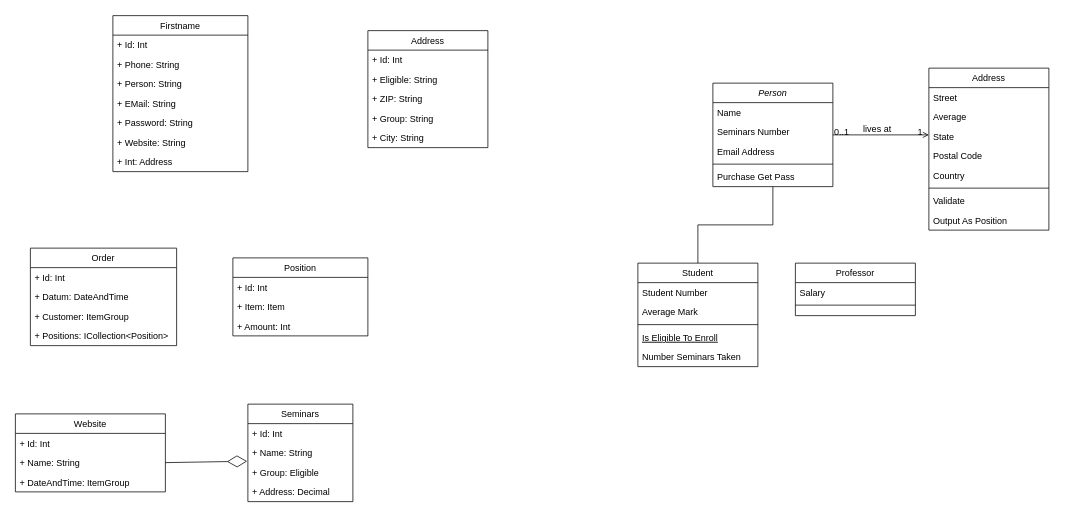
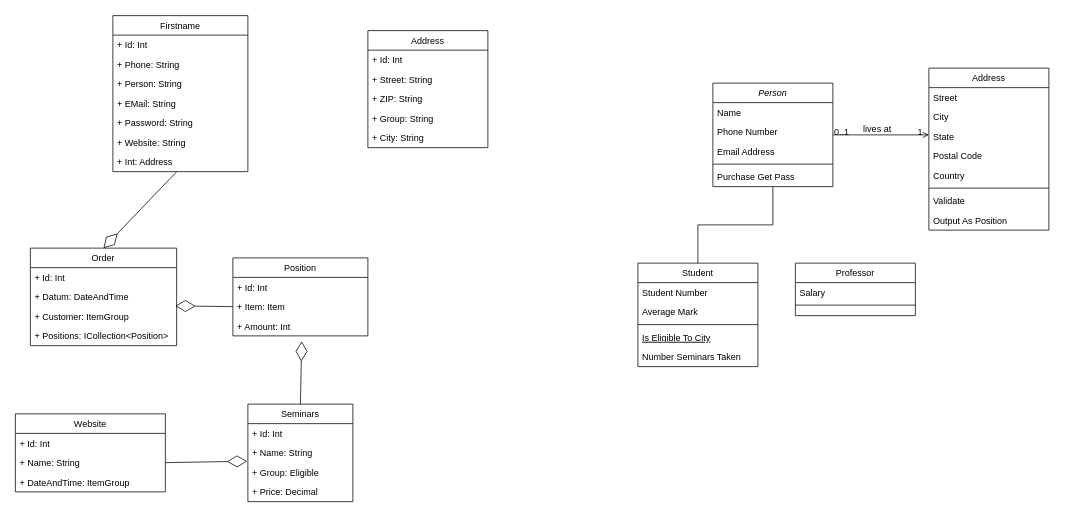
(408, 80) -> (408, 80)
(951, 117) -> (942, 117)
(752, 132) -> (746, 132)
none -> (146, 203)
none -> (214, 306)
(684, 338) -> (681, 338)
none -> (301, 381)
(292, 492) -> (285, 492)
